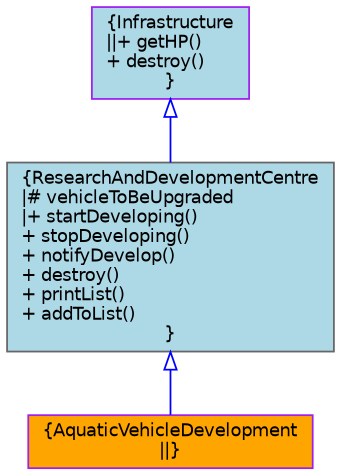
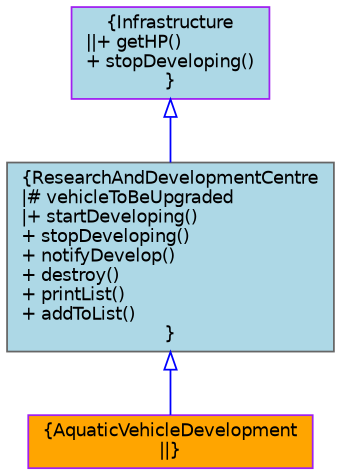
(170, 53) -> (170, 53)
